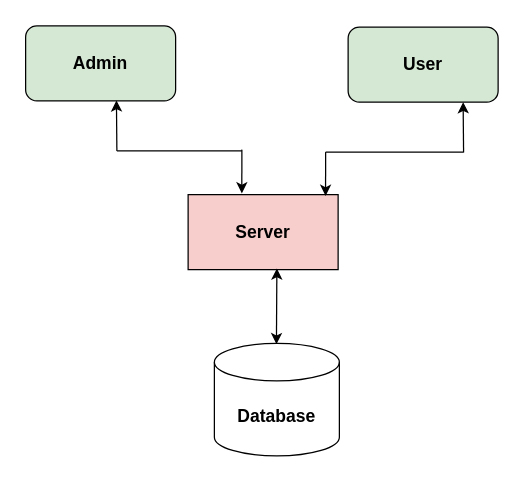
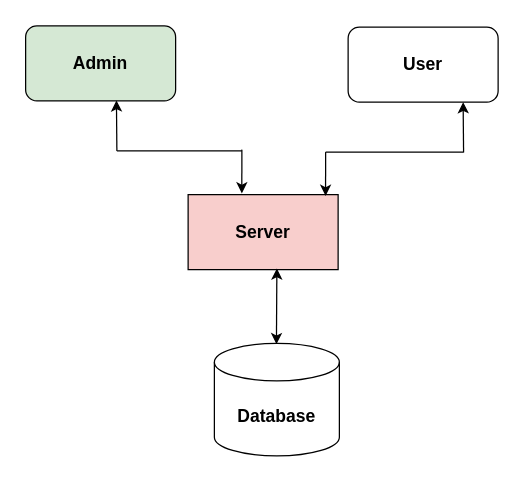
(423, 64) -> (423, 64)
